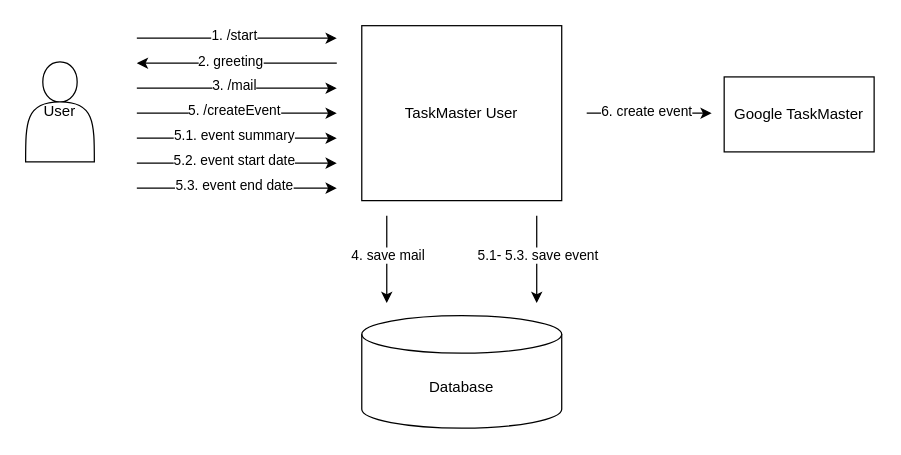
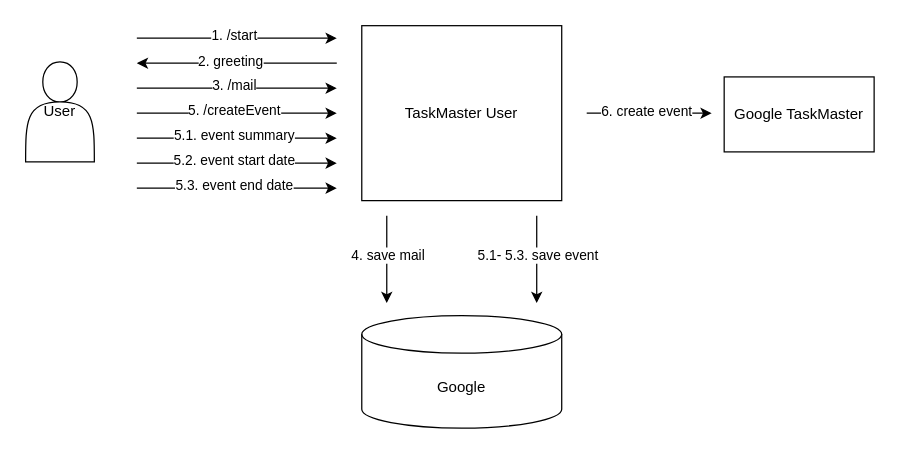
(462, 388) -> (462, 388)
